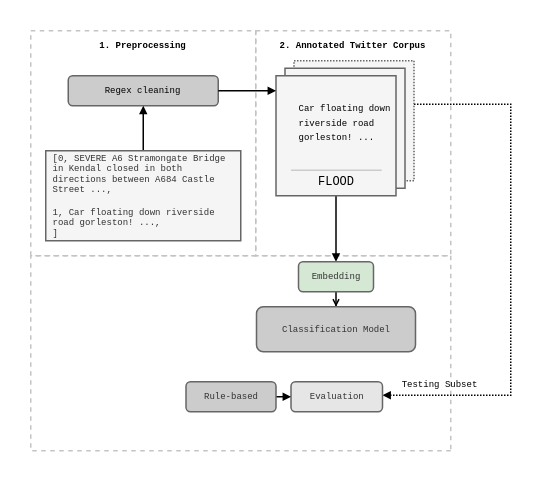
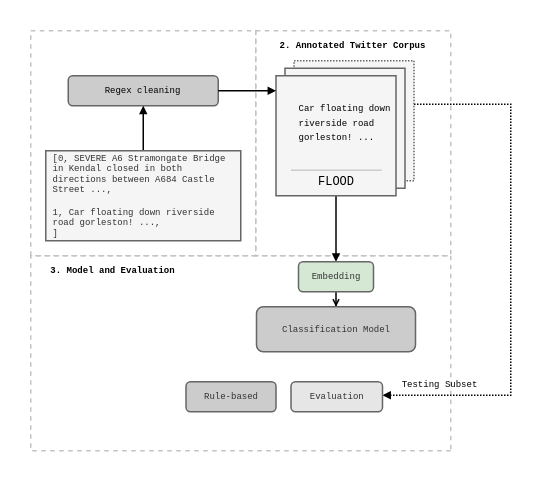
(143, 46) -> none
none -> (113, 271)
(279, 397) -> none
